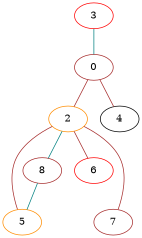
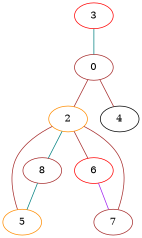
none -> (104, 196)
